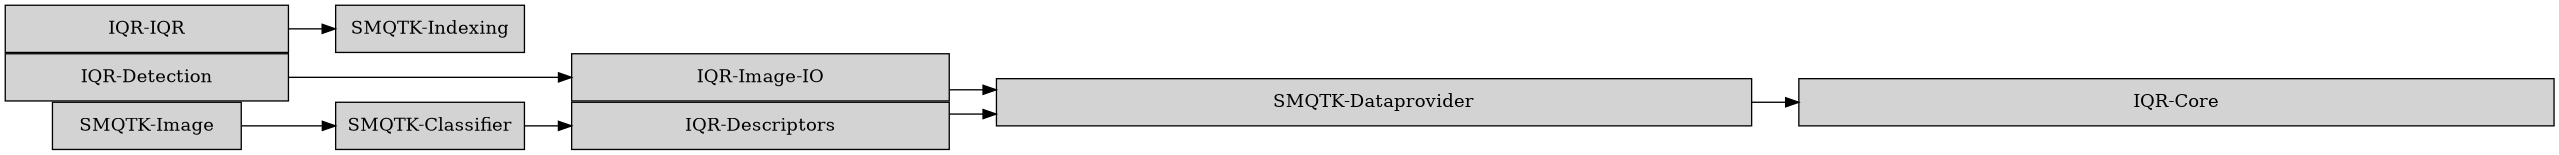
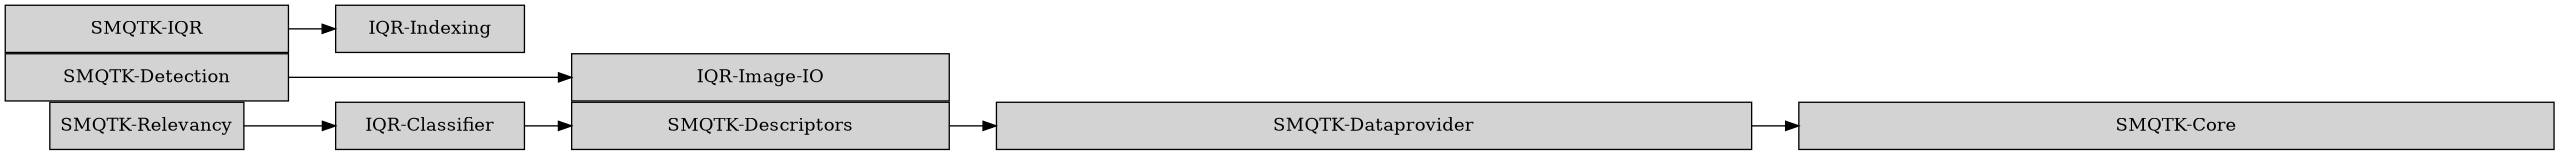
(147, 29) -> (147, 29)
(430, 29) -> (430, 29)
(147, 77) -> (147, 77)
(966, 90) -> none
(2176, 102) -> (2176, 126)
(147, 126) -> (147, 126)
(430, 126) -> (430, 126)
(760, 126) -> (760, 126)
